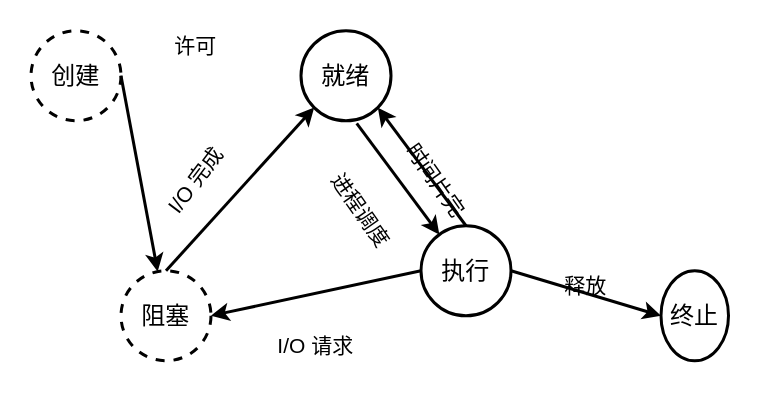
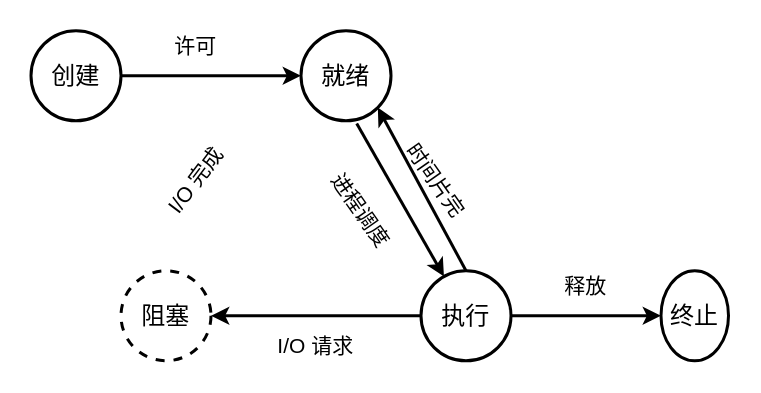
(76, 76) -> (76, 76)
(138, 168) -> (204, 76)
(236, 194) -> none
(466, 271) -> (466, 316)
